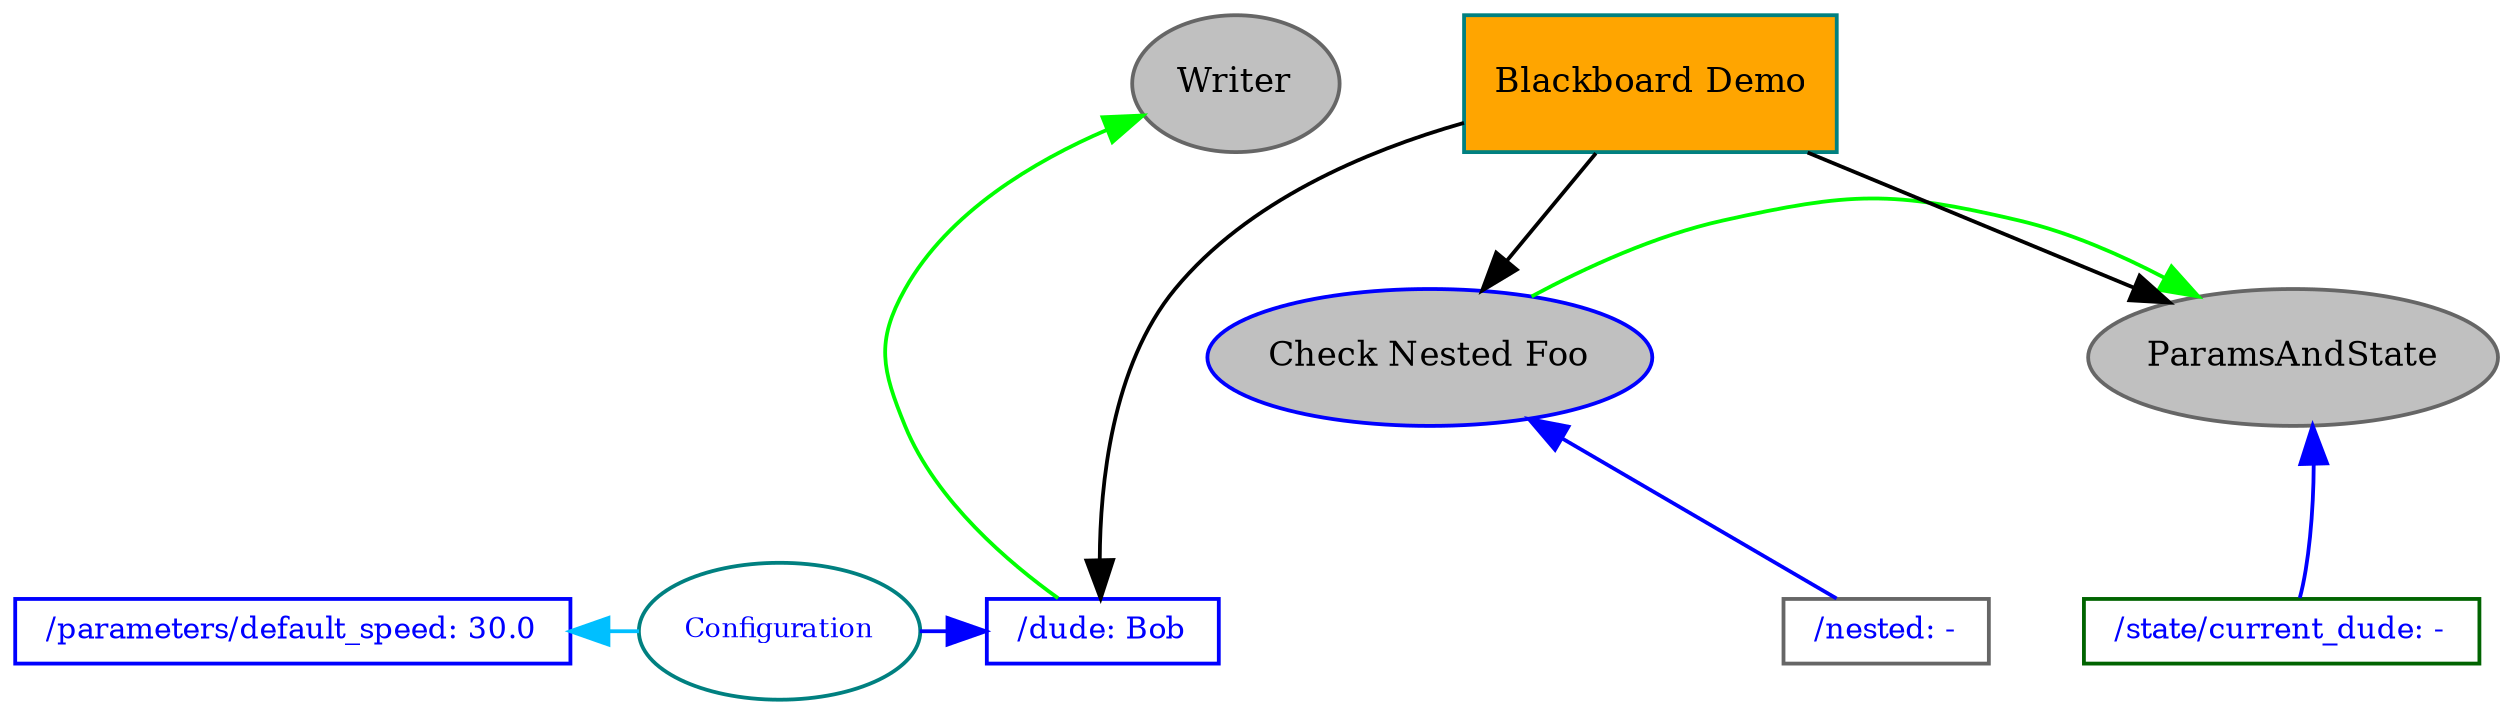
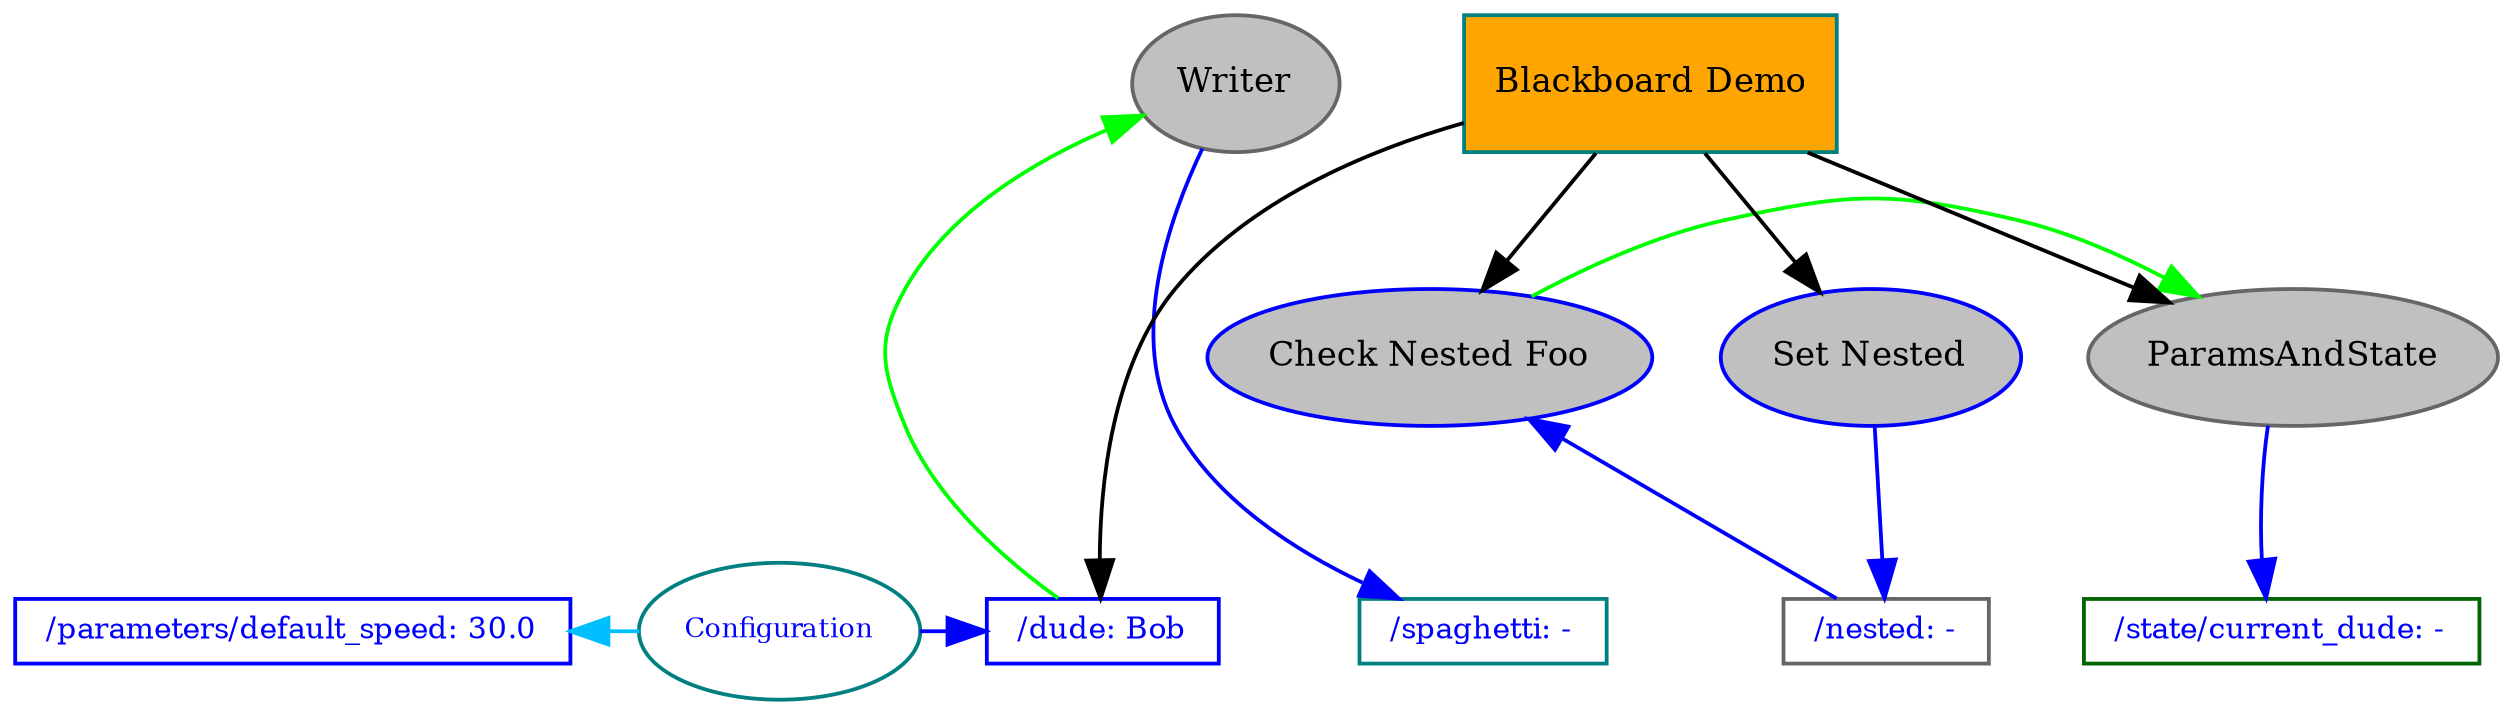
none -> (1871, 357)
(2310, 531) -> (2262, 493)
none -> (1483, 631)
